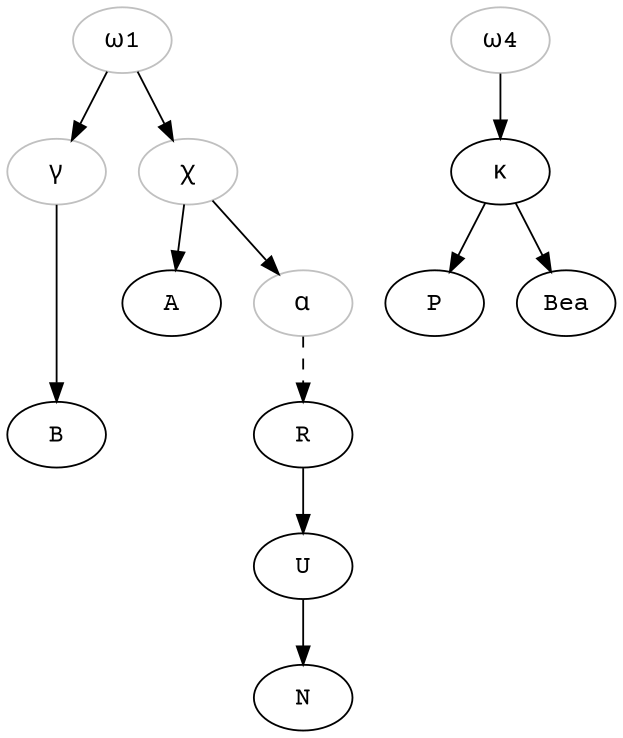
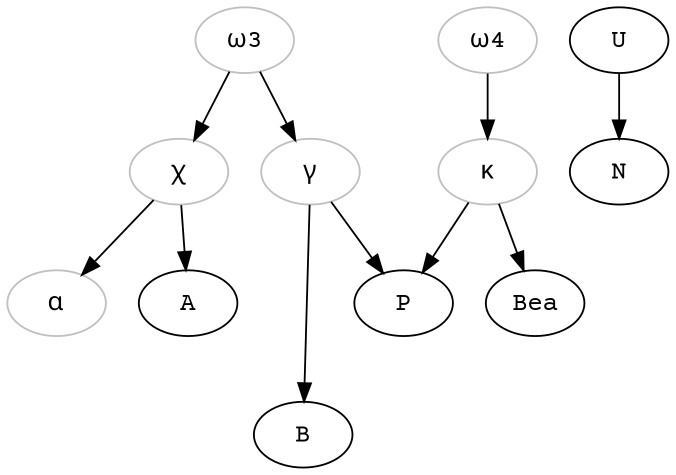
(122, 40) -> (245, 40)
(500, 172) -> (488, 172)
none -> (352, 230)
(303, 435) -> none
